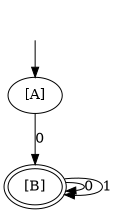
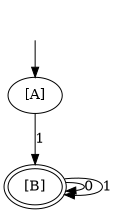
(40, 139) -> (40, 139)
